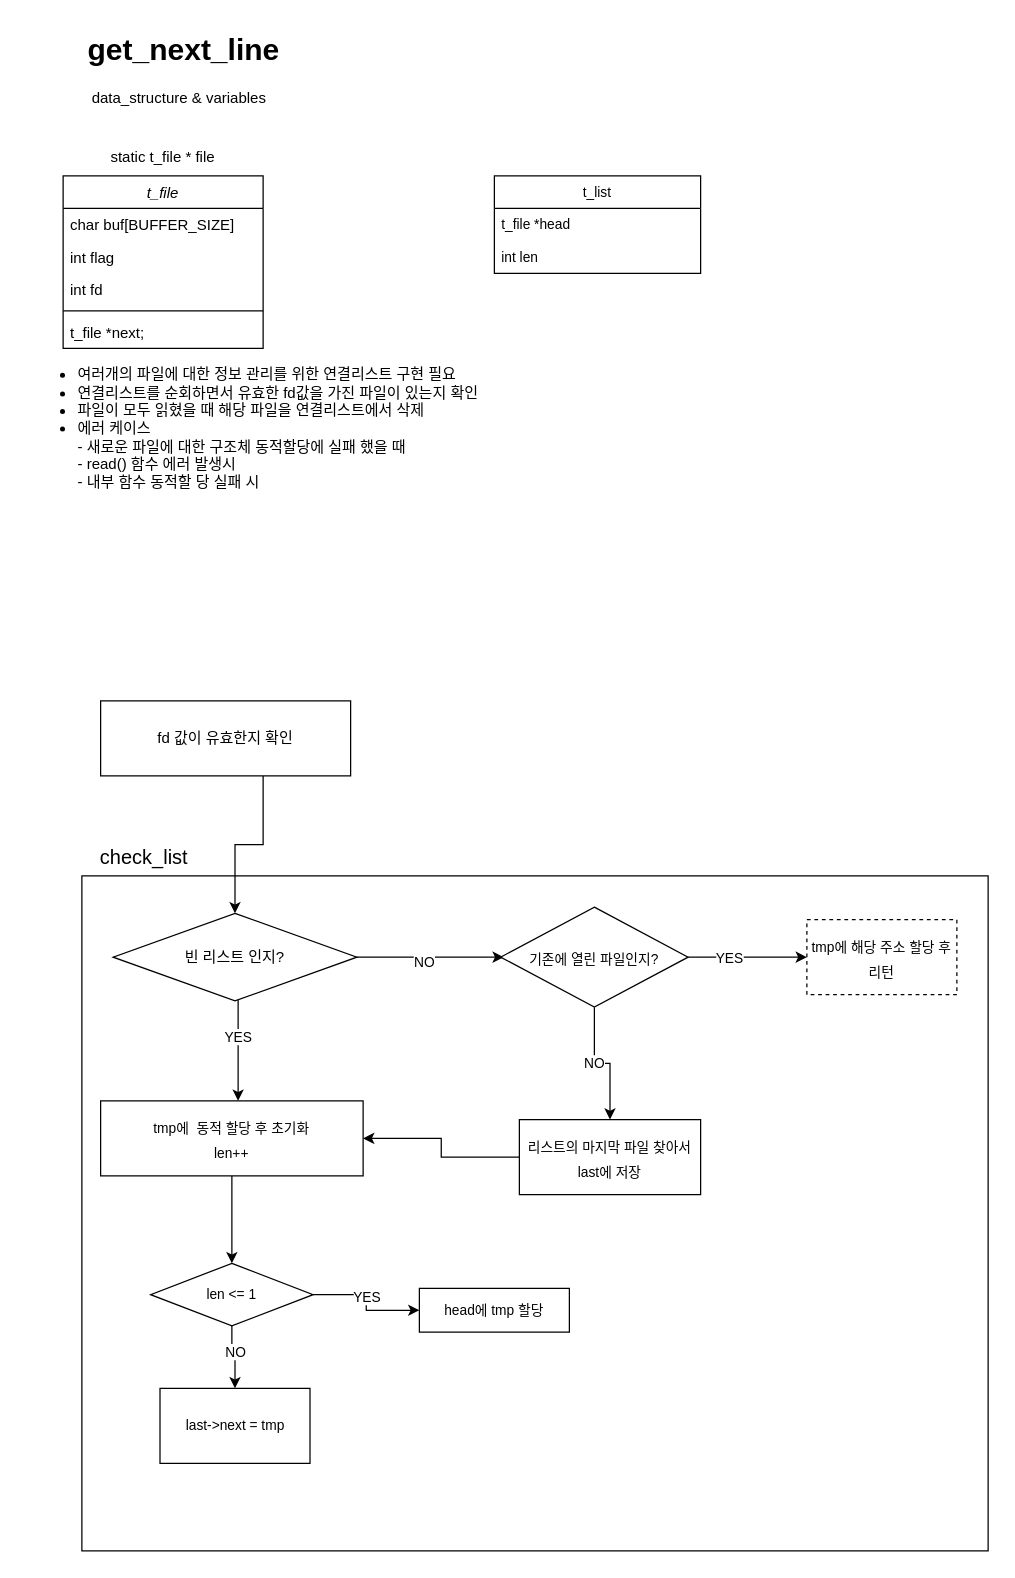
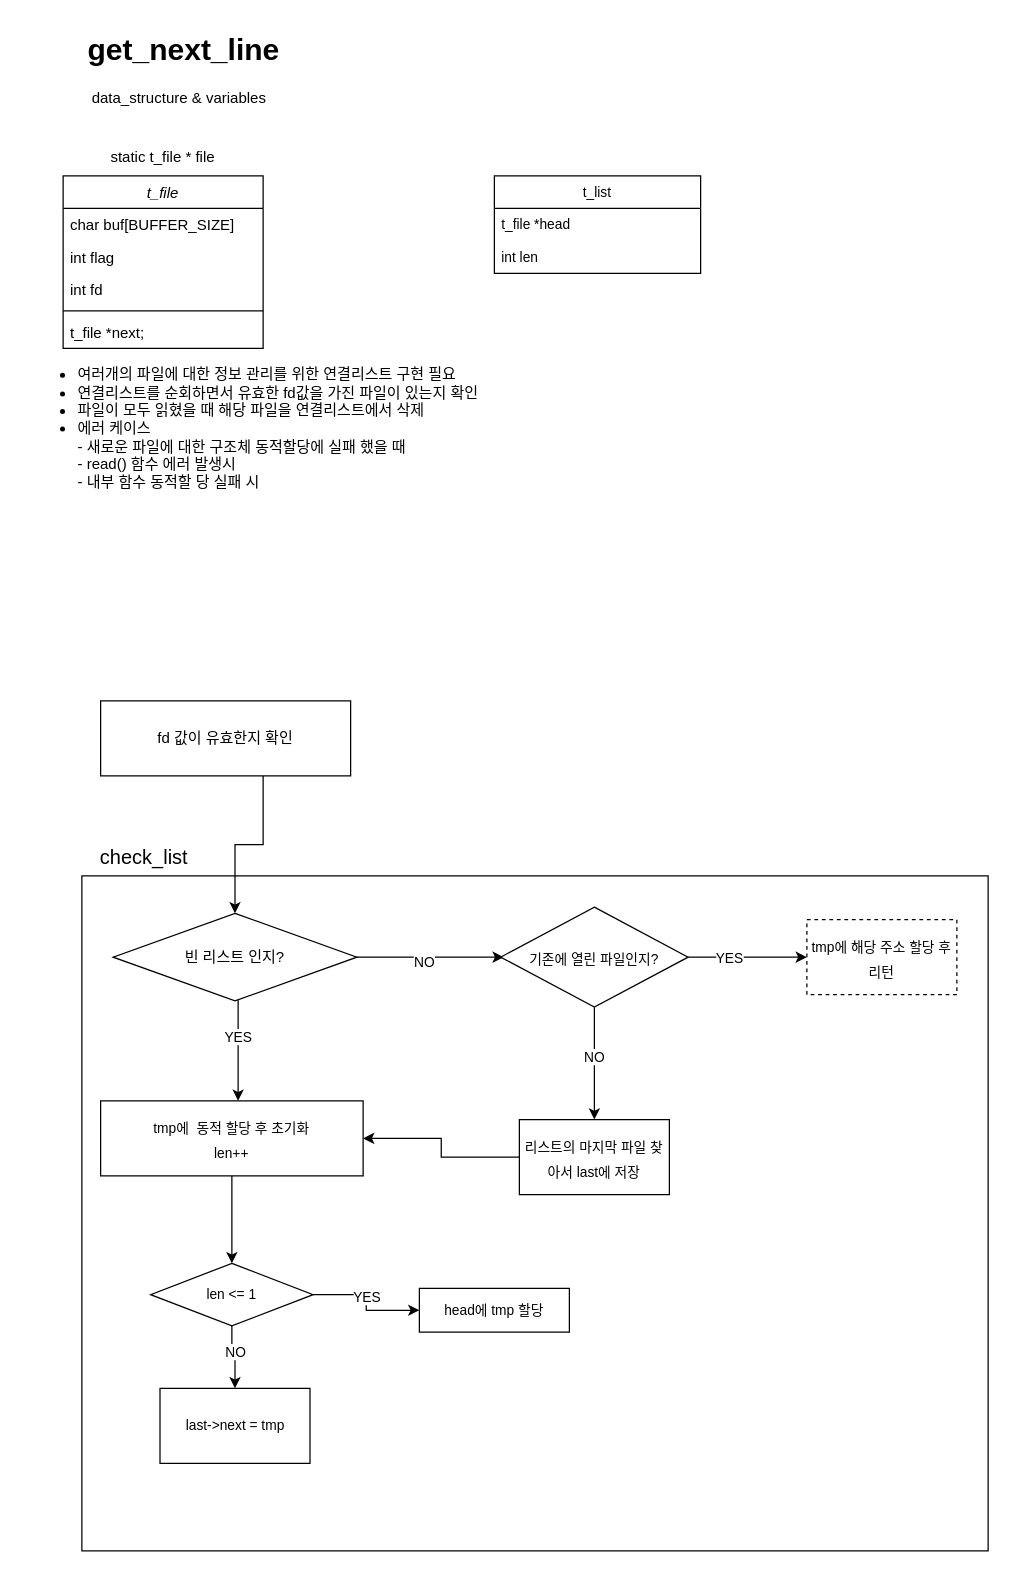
(610, 1157) -> (594, 1157)
